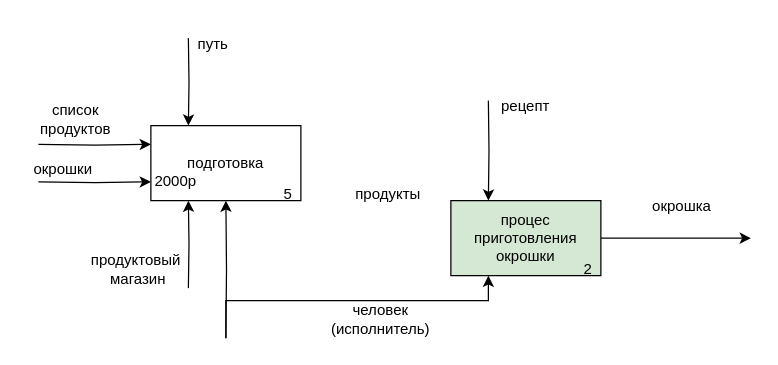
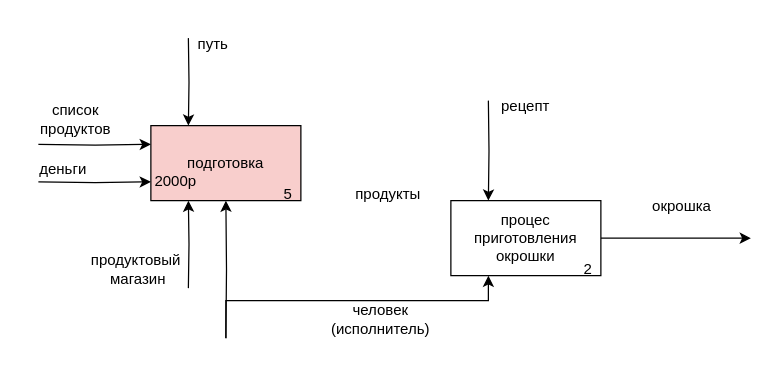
(226, 163) -> (226, 163)
(63, 169) -> (63, 169)
(526, 238) -> (526, 238)
